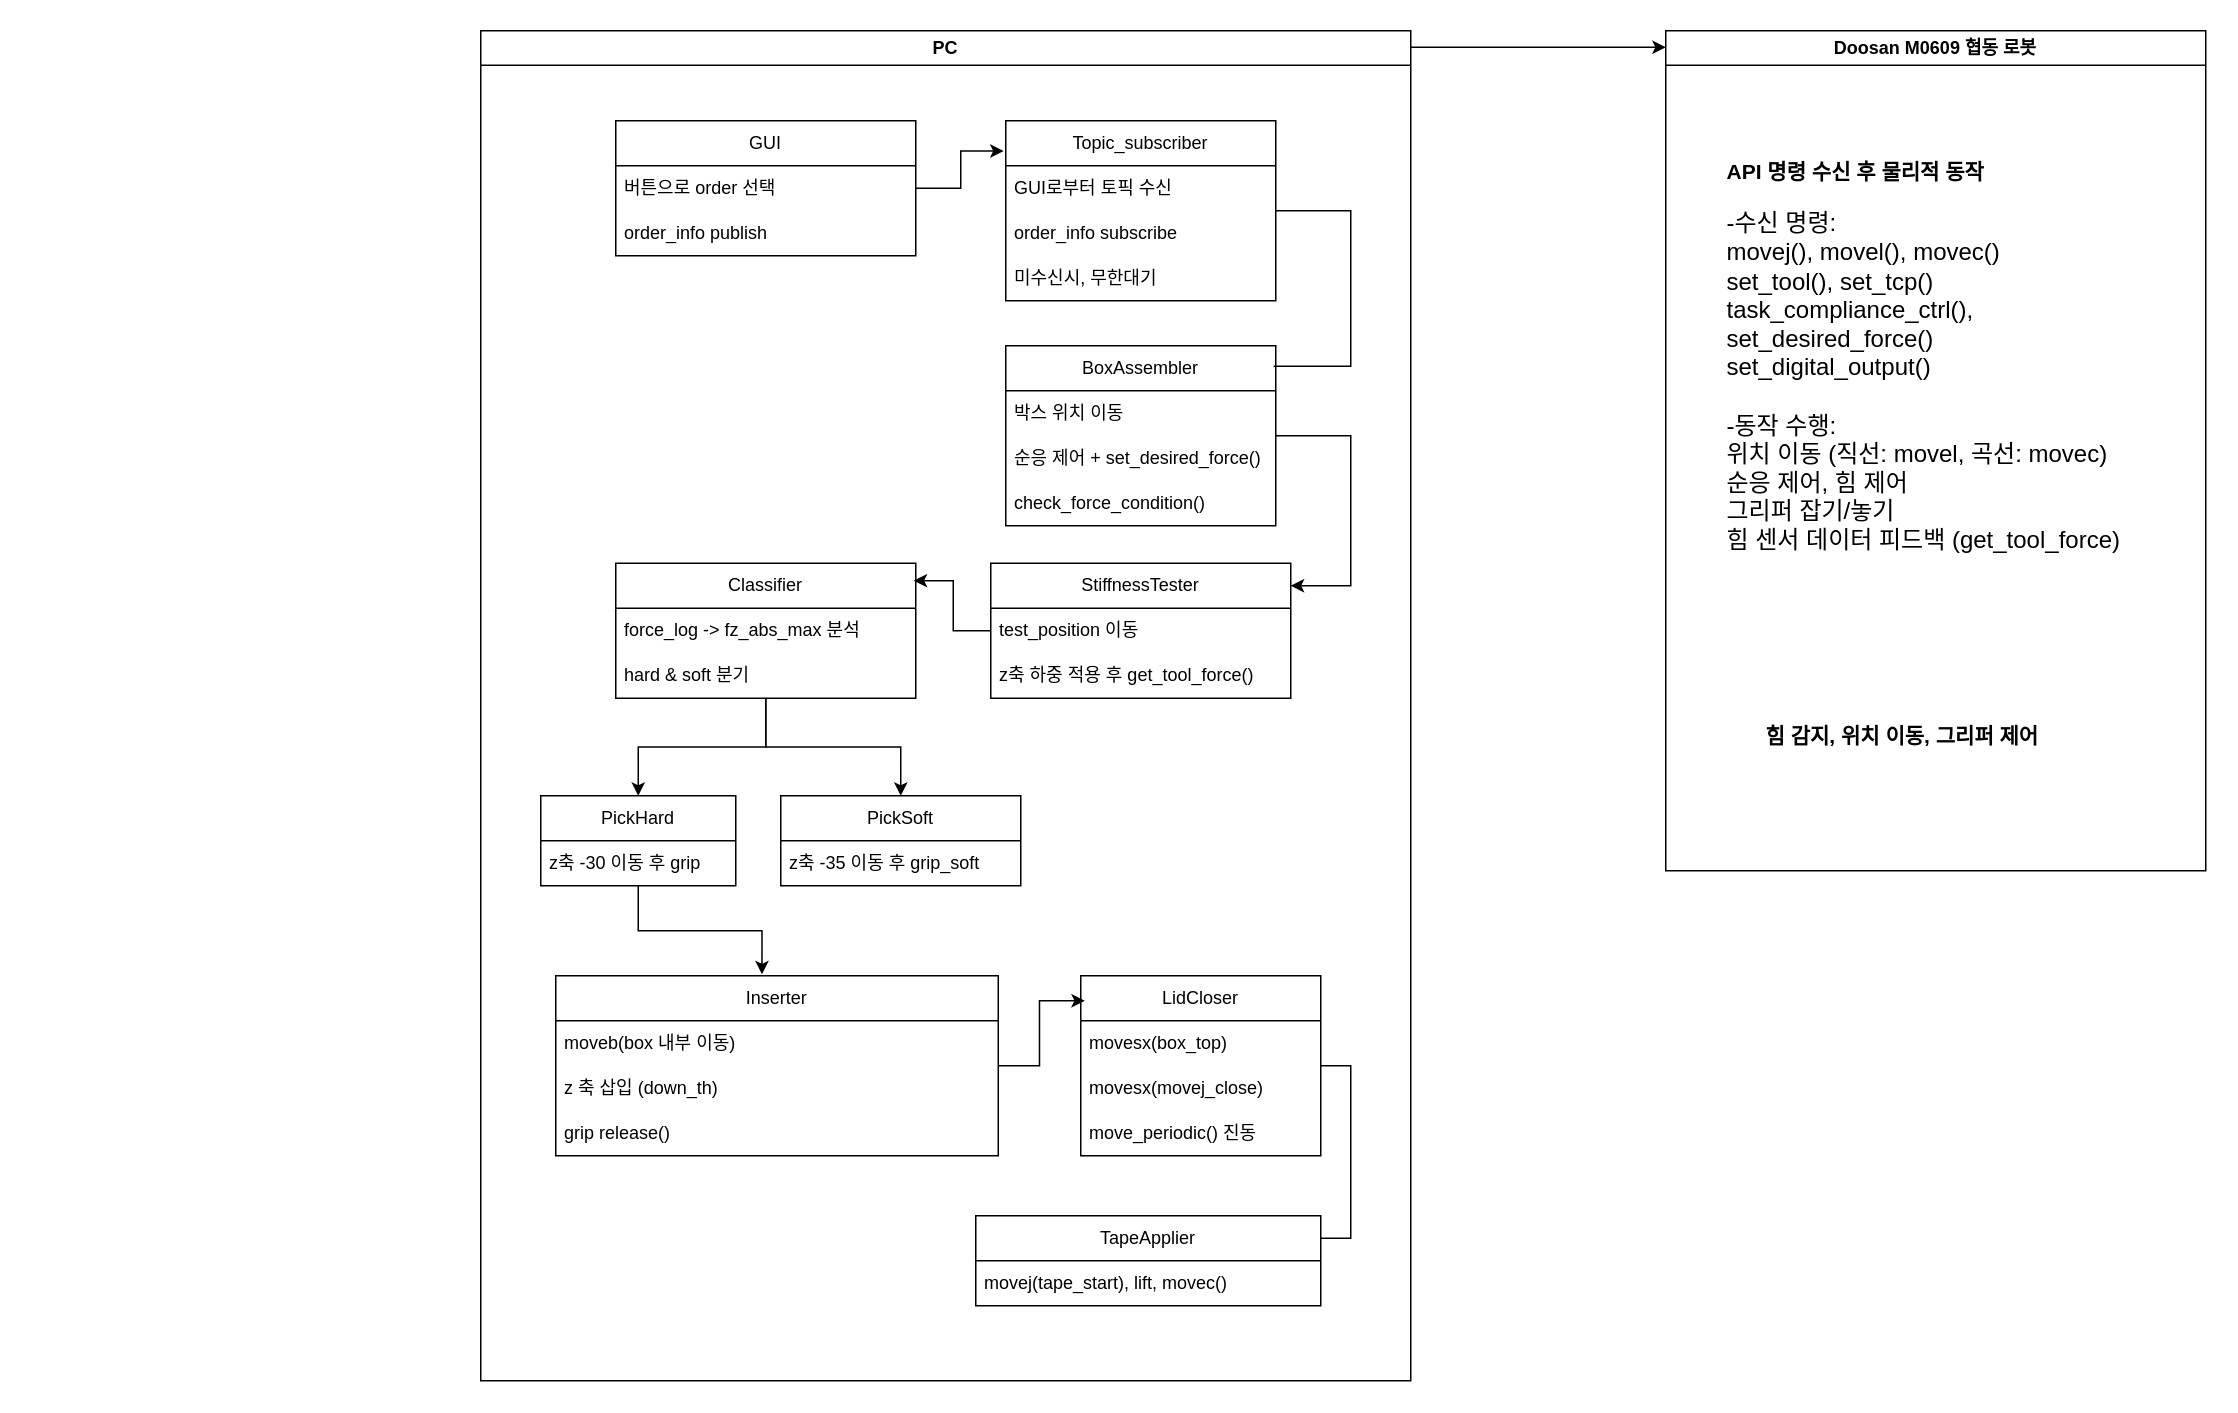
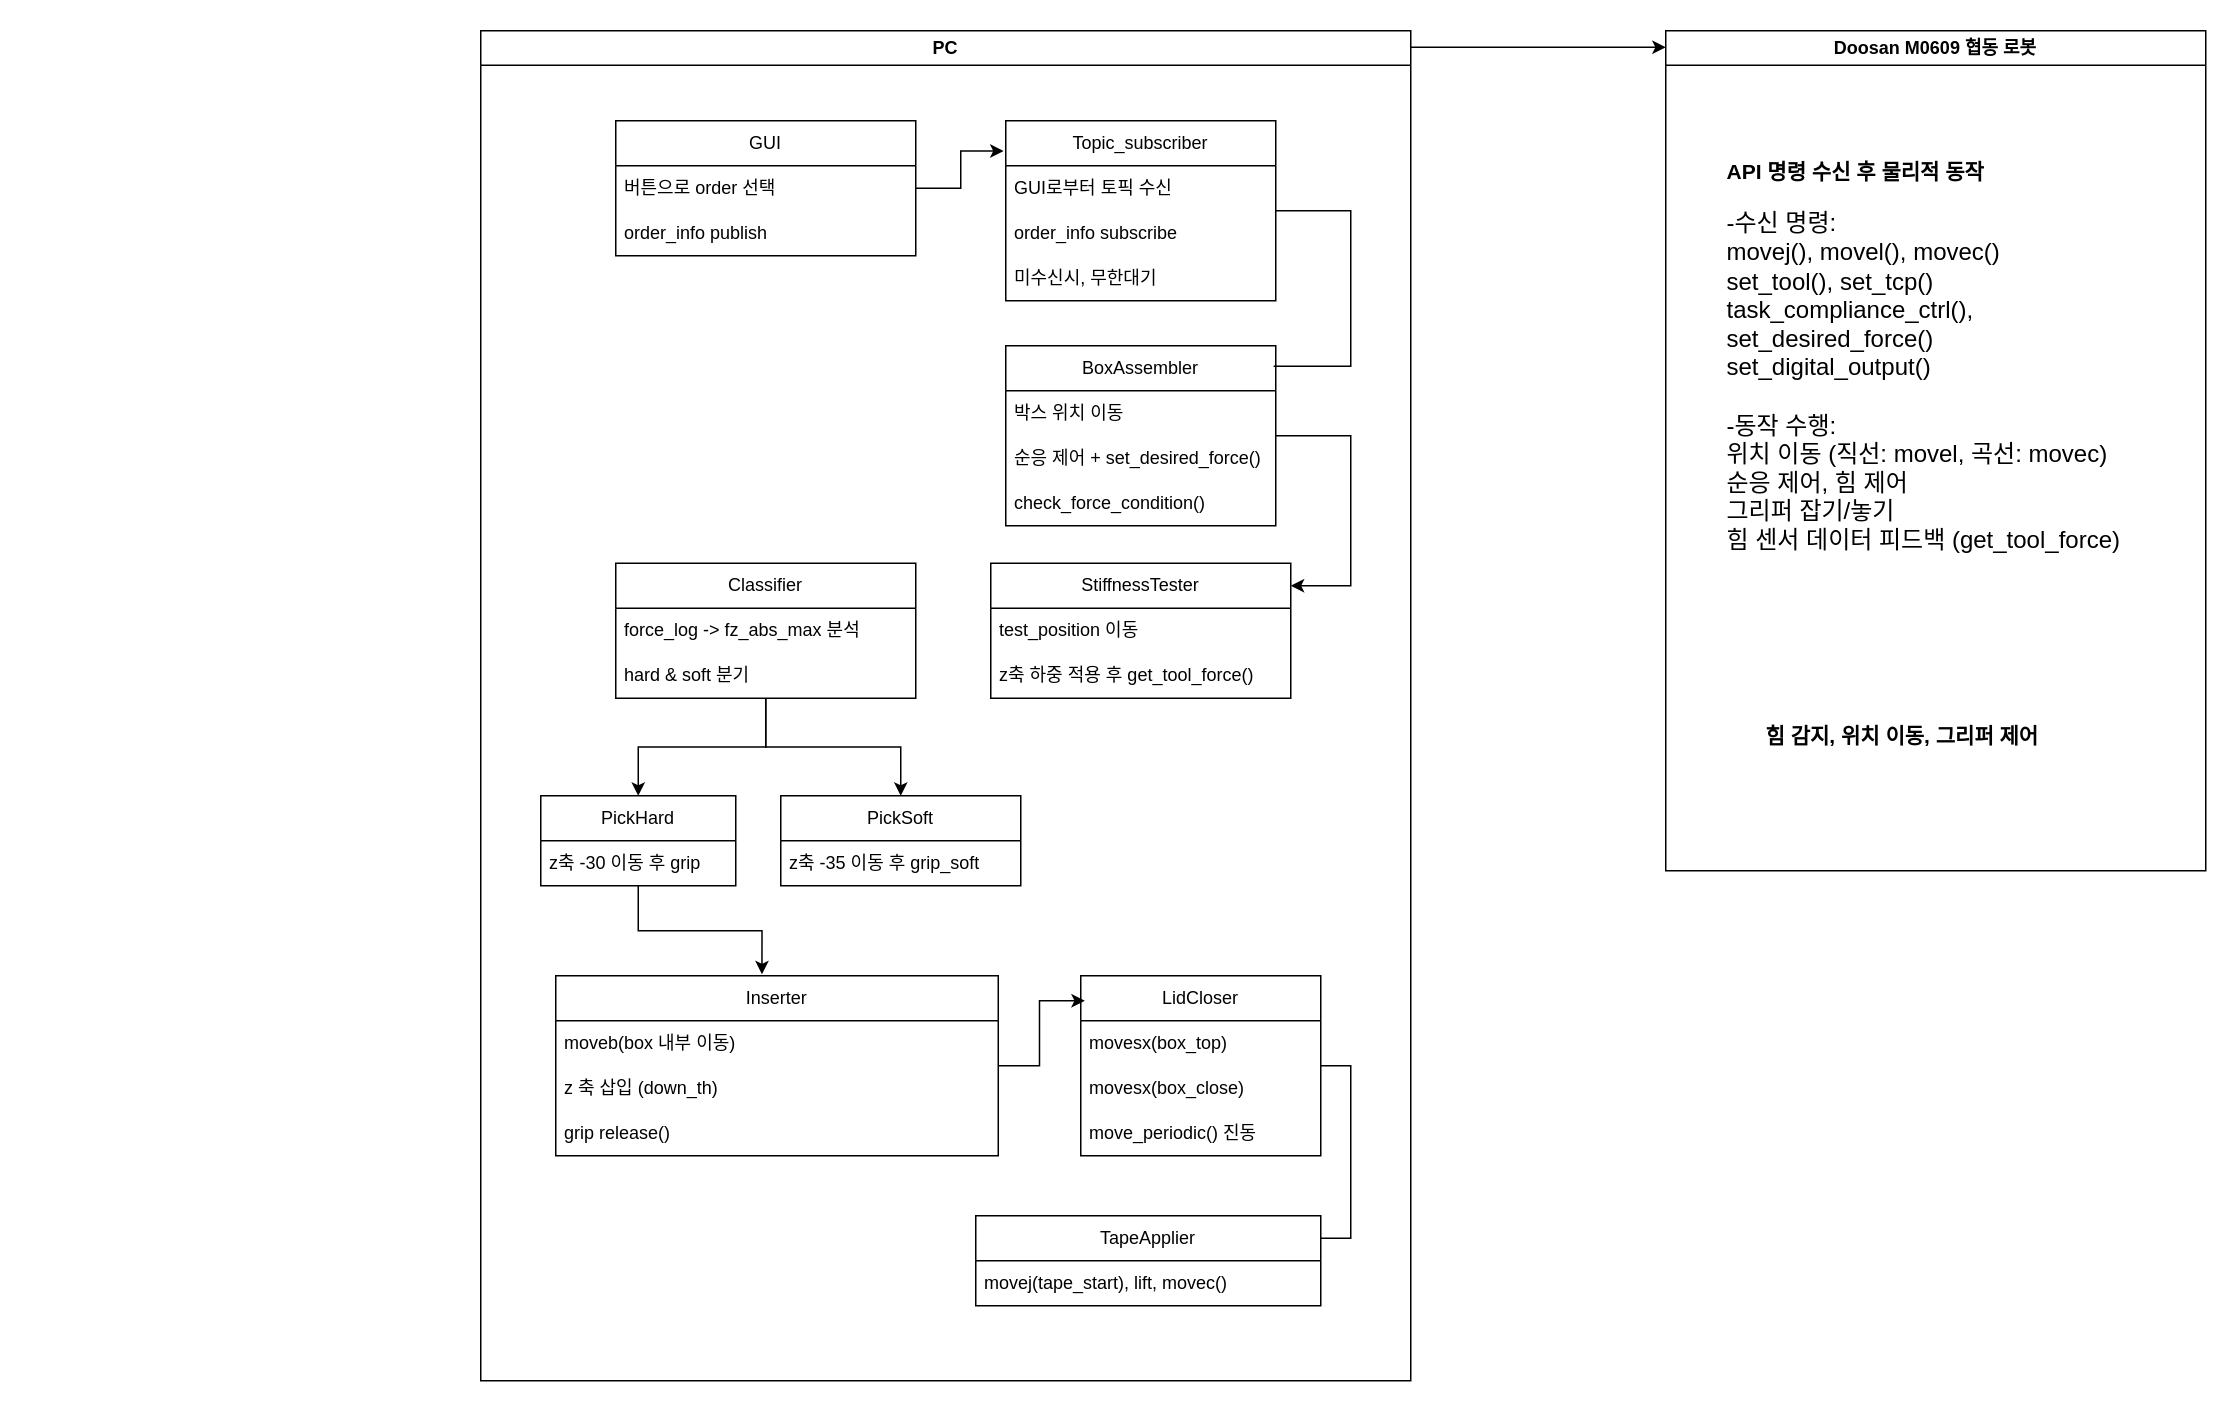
(953, 608) -> none
(1183, 1088) -> (1173, 1088)
